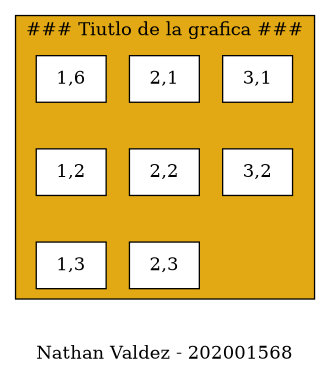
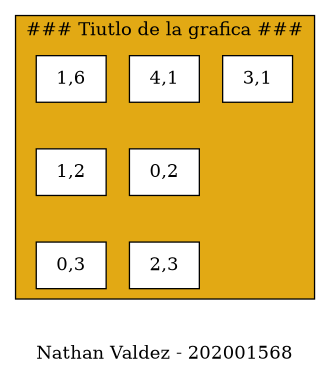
(164, 79) -> (164, 79)
(164, 172) -> (164, 172)
(258, 172) -> none
(71, 265) -> (71, 265)
